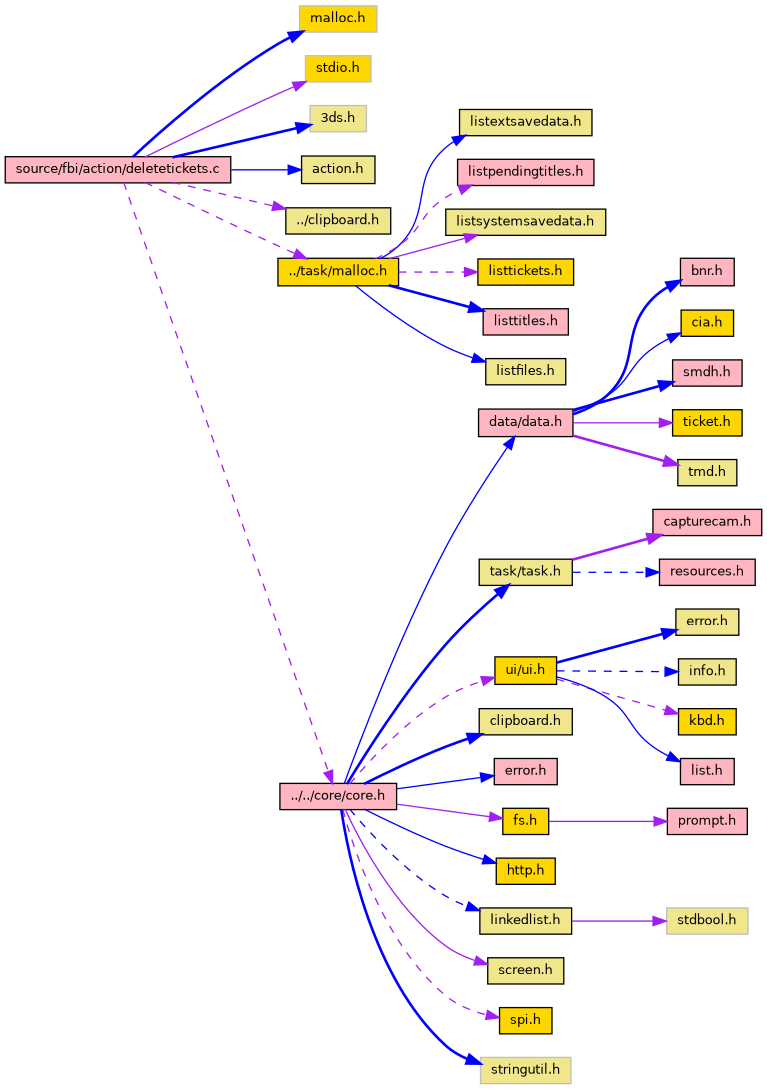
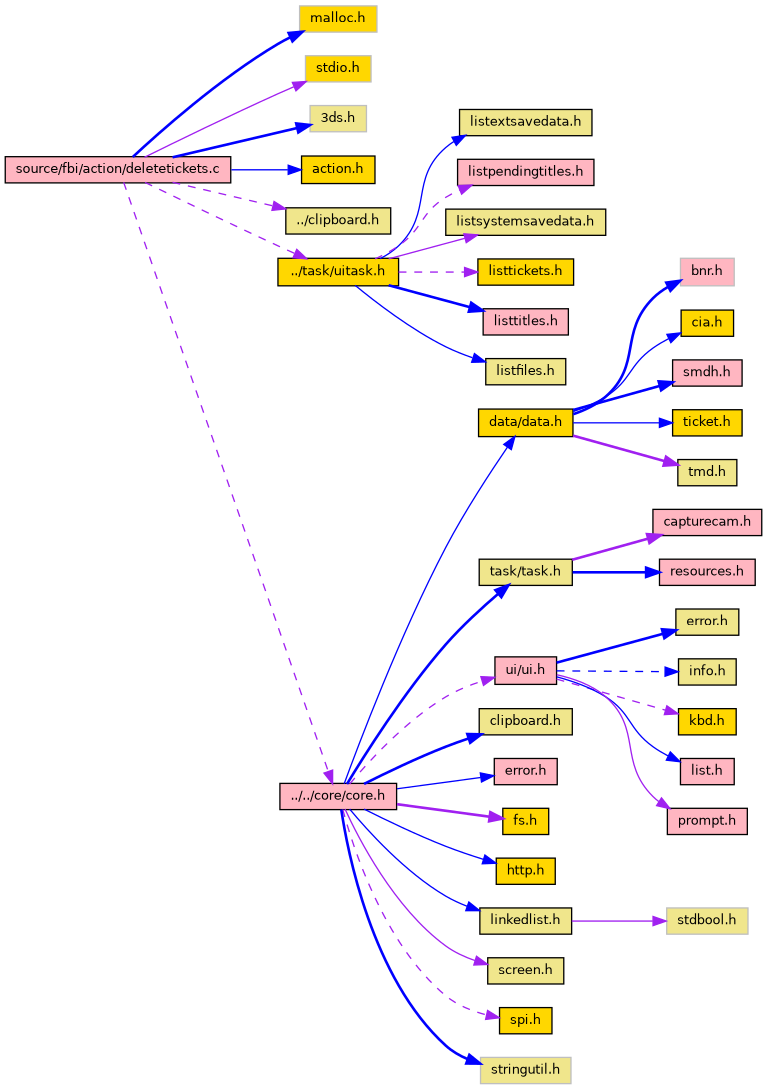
(338, 170) -> (338, 170)
(338, 272) -> (338, 272)
(707, 272) -> (707, 272)
(526, 423) -> (526, 423)
(616, 423) -> (616, 423)
(609, 572) -> (609, 572)
(526, 671) -> (526, 671)
(443, 810) -> (443, 810)
(601, 821) -> (627, 732)
(403, 864) -> (403, 864)
